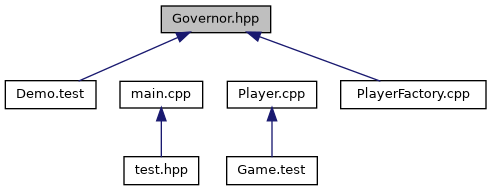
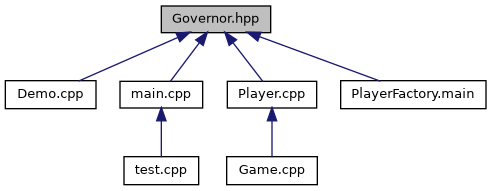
none -> (185, 62)
none -> (248, 62)
(51, 95) -> (51, 95)
(413, 95) -> (413, 95)
(161, 171) -> (161, 171)
(272, 171) -> (272, 171)
